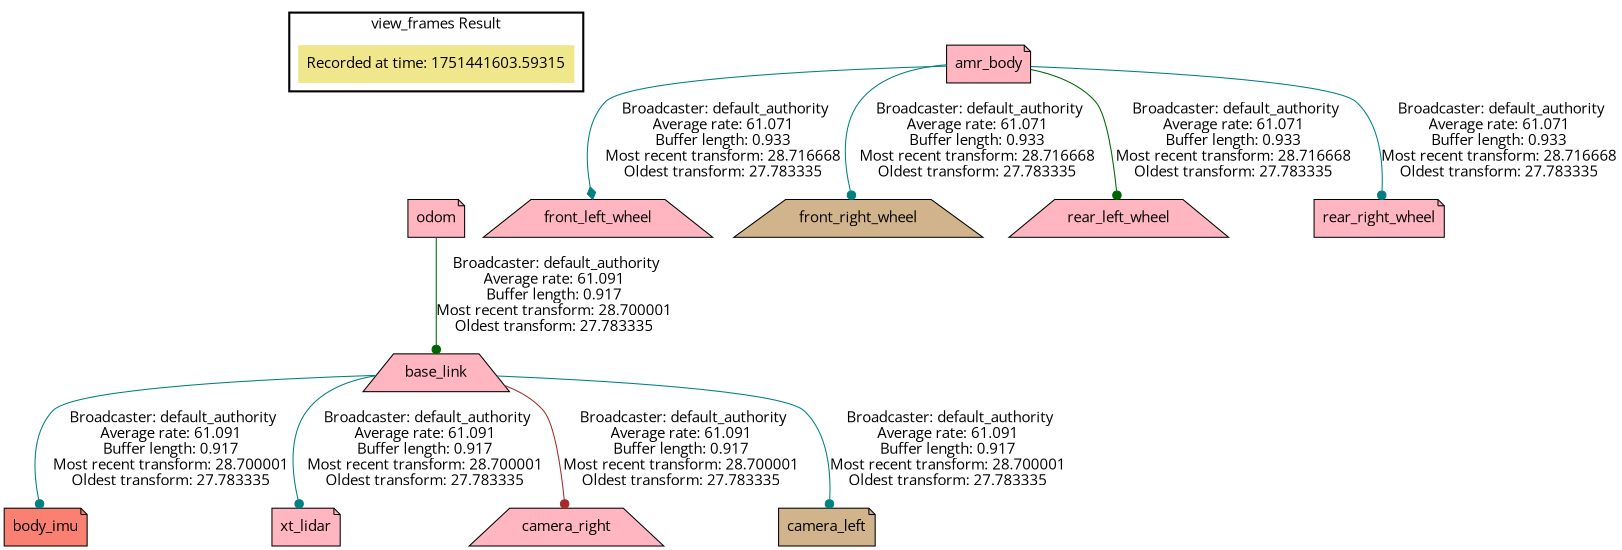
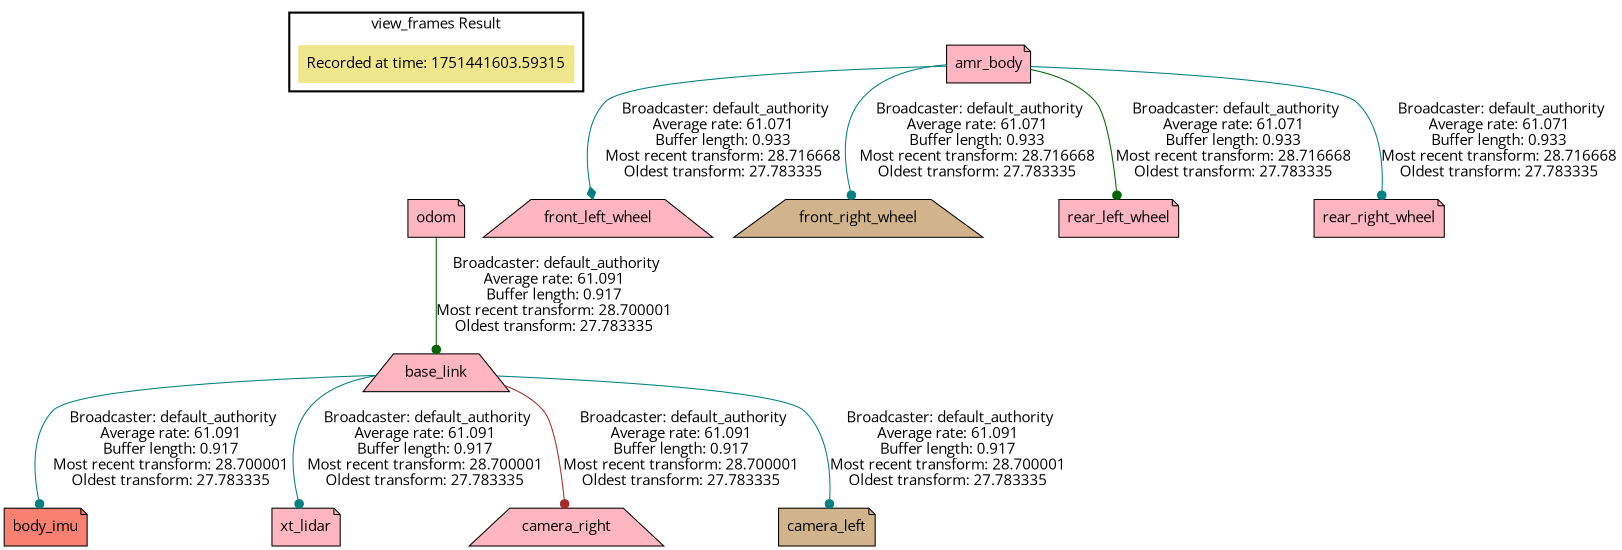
(1119, 218) -> (1119, 218)
